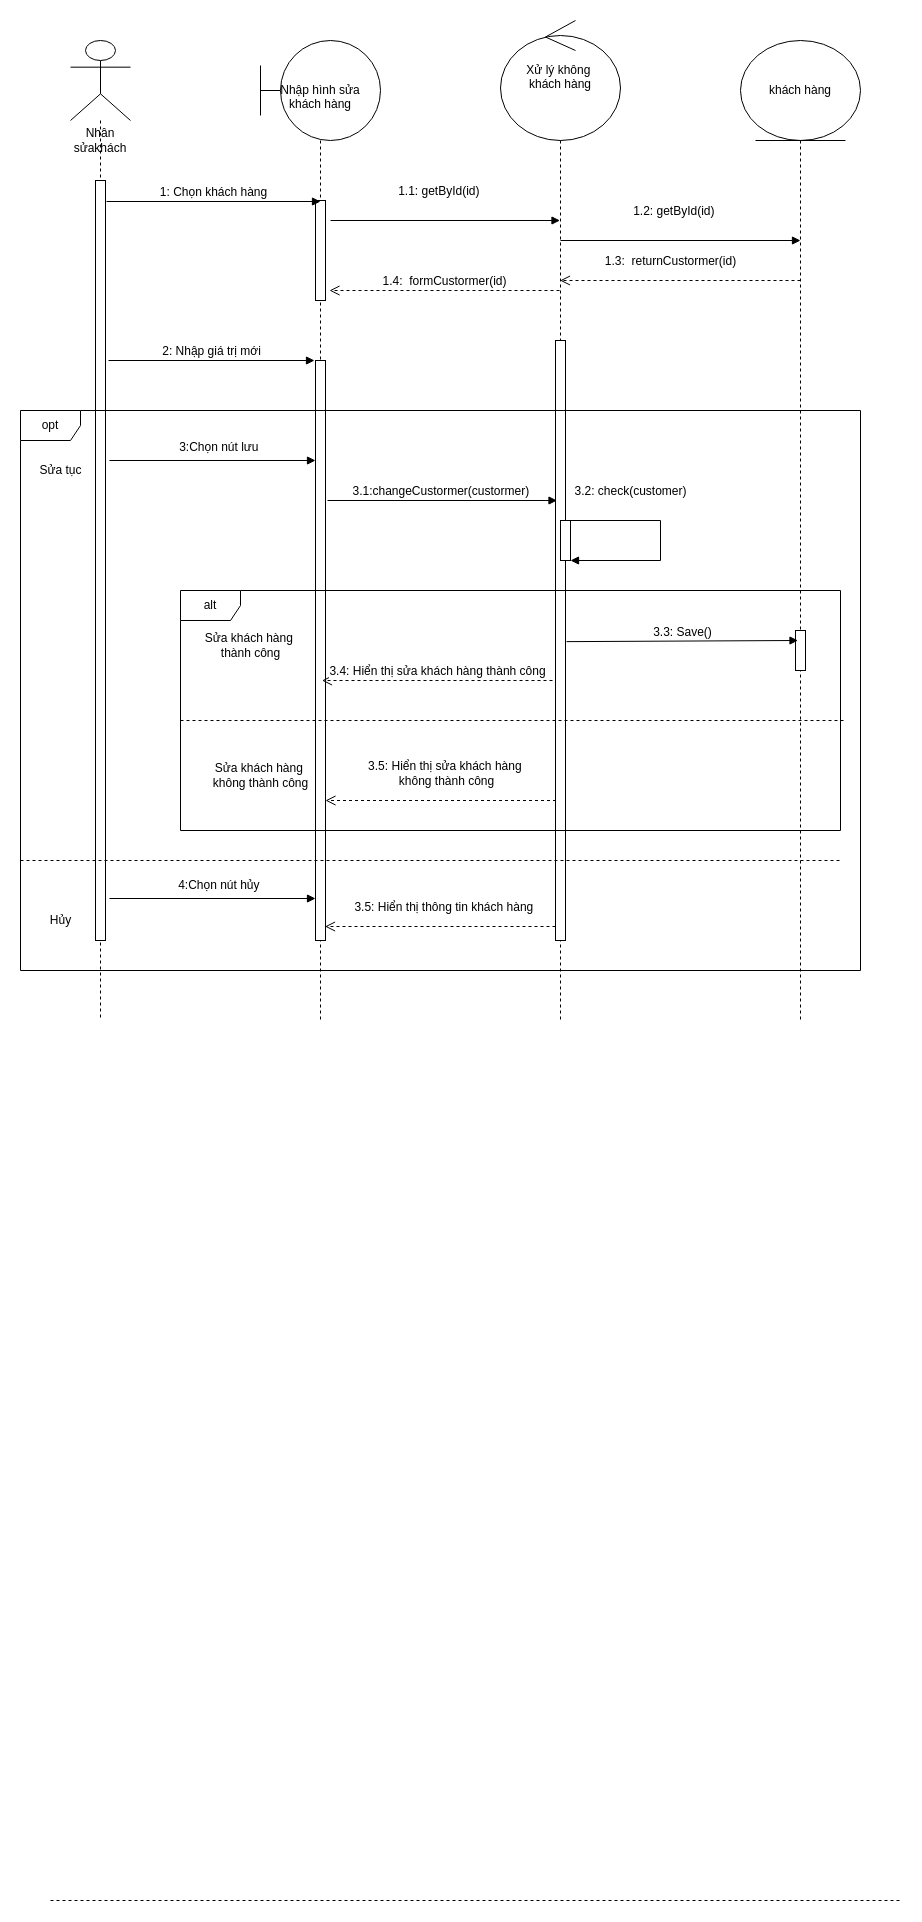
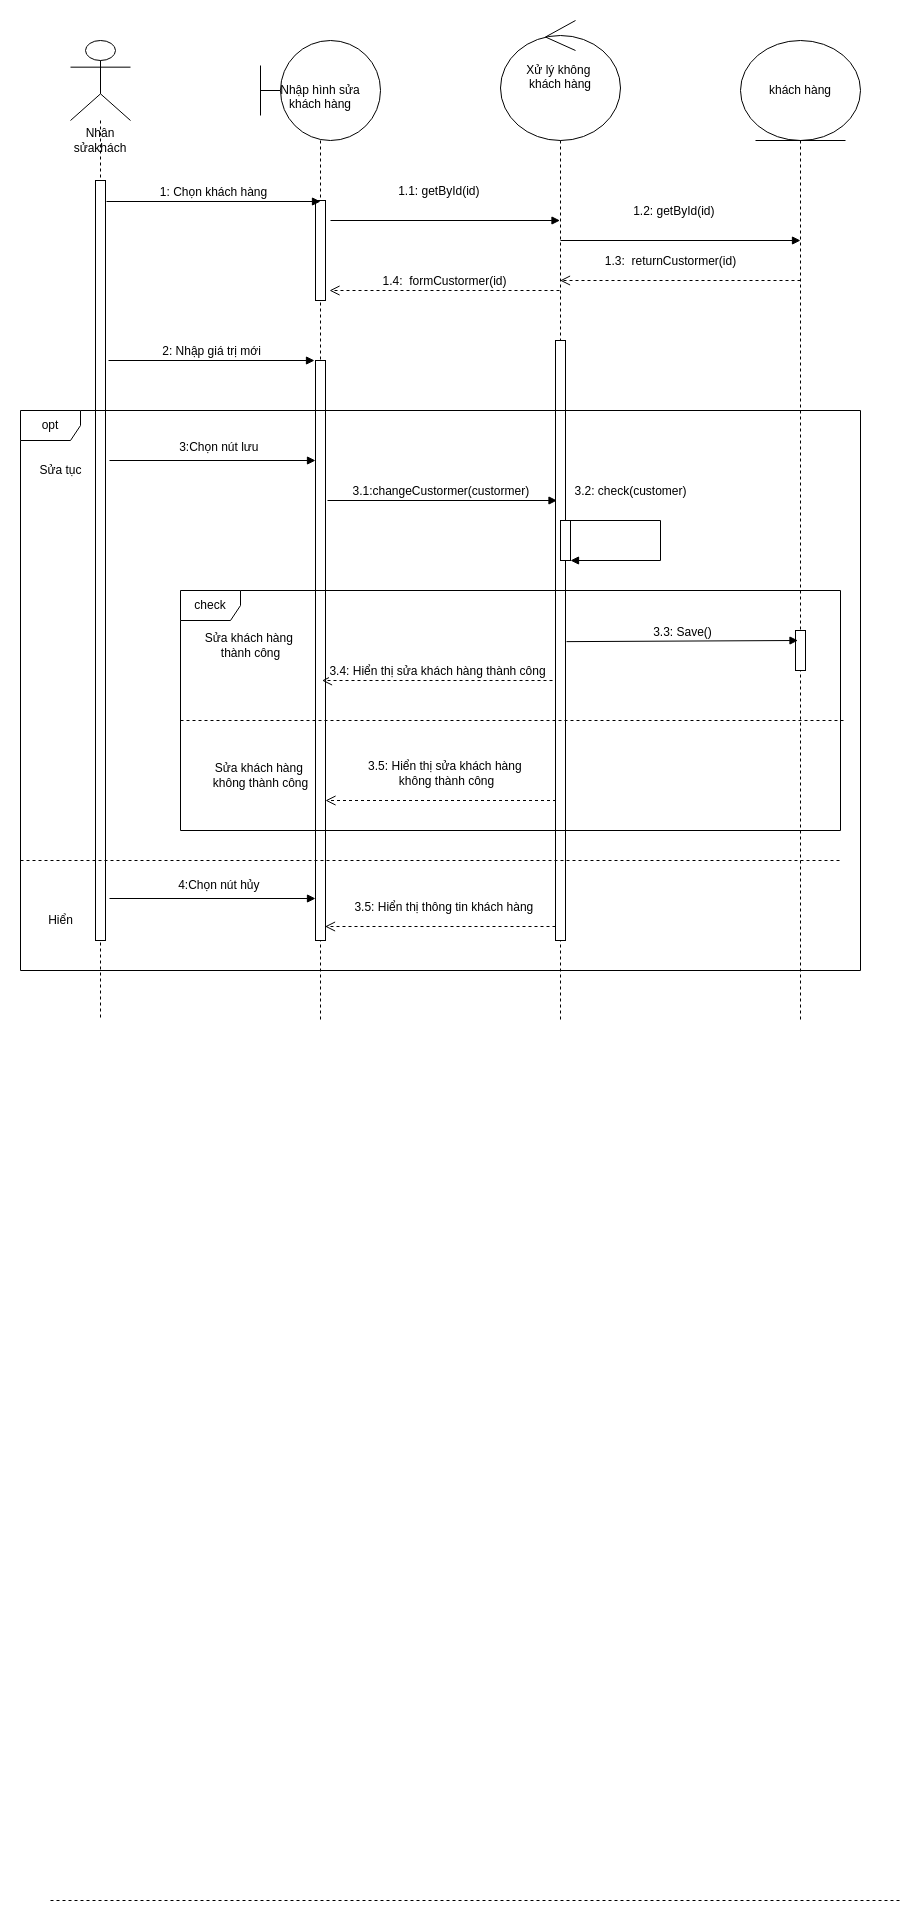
(211, 606) -> (211, 606)
(61, 921) -> (61, 921)
